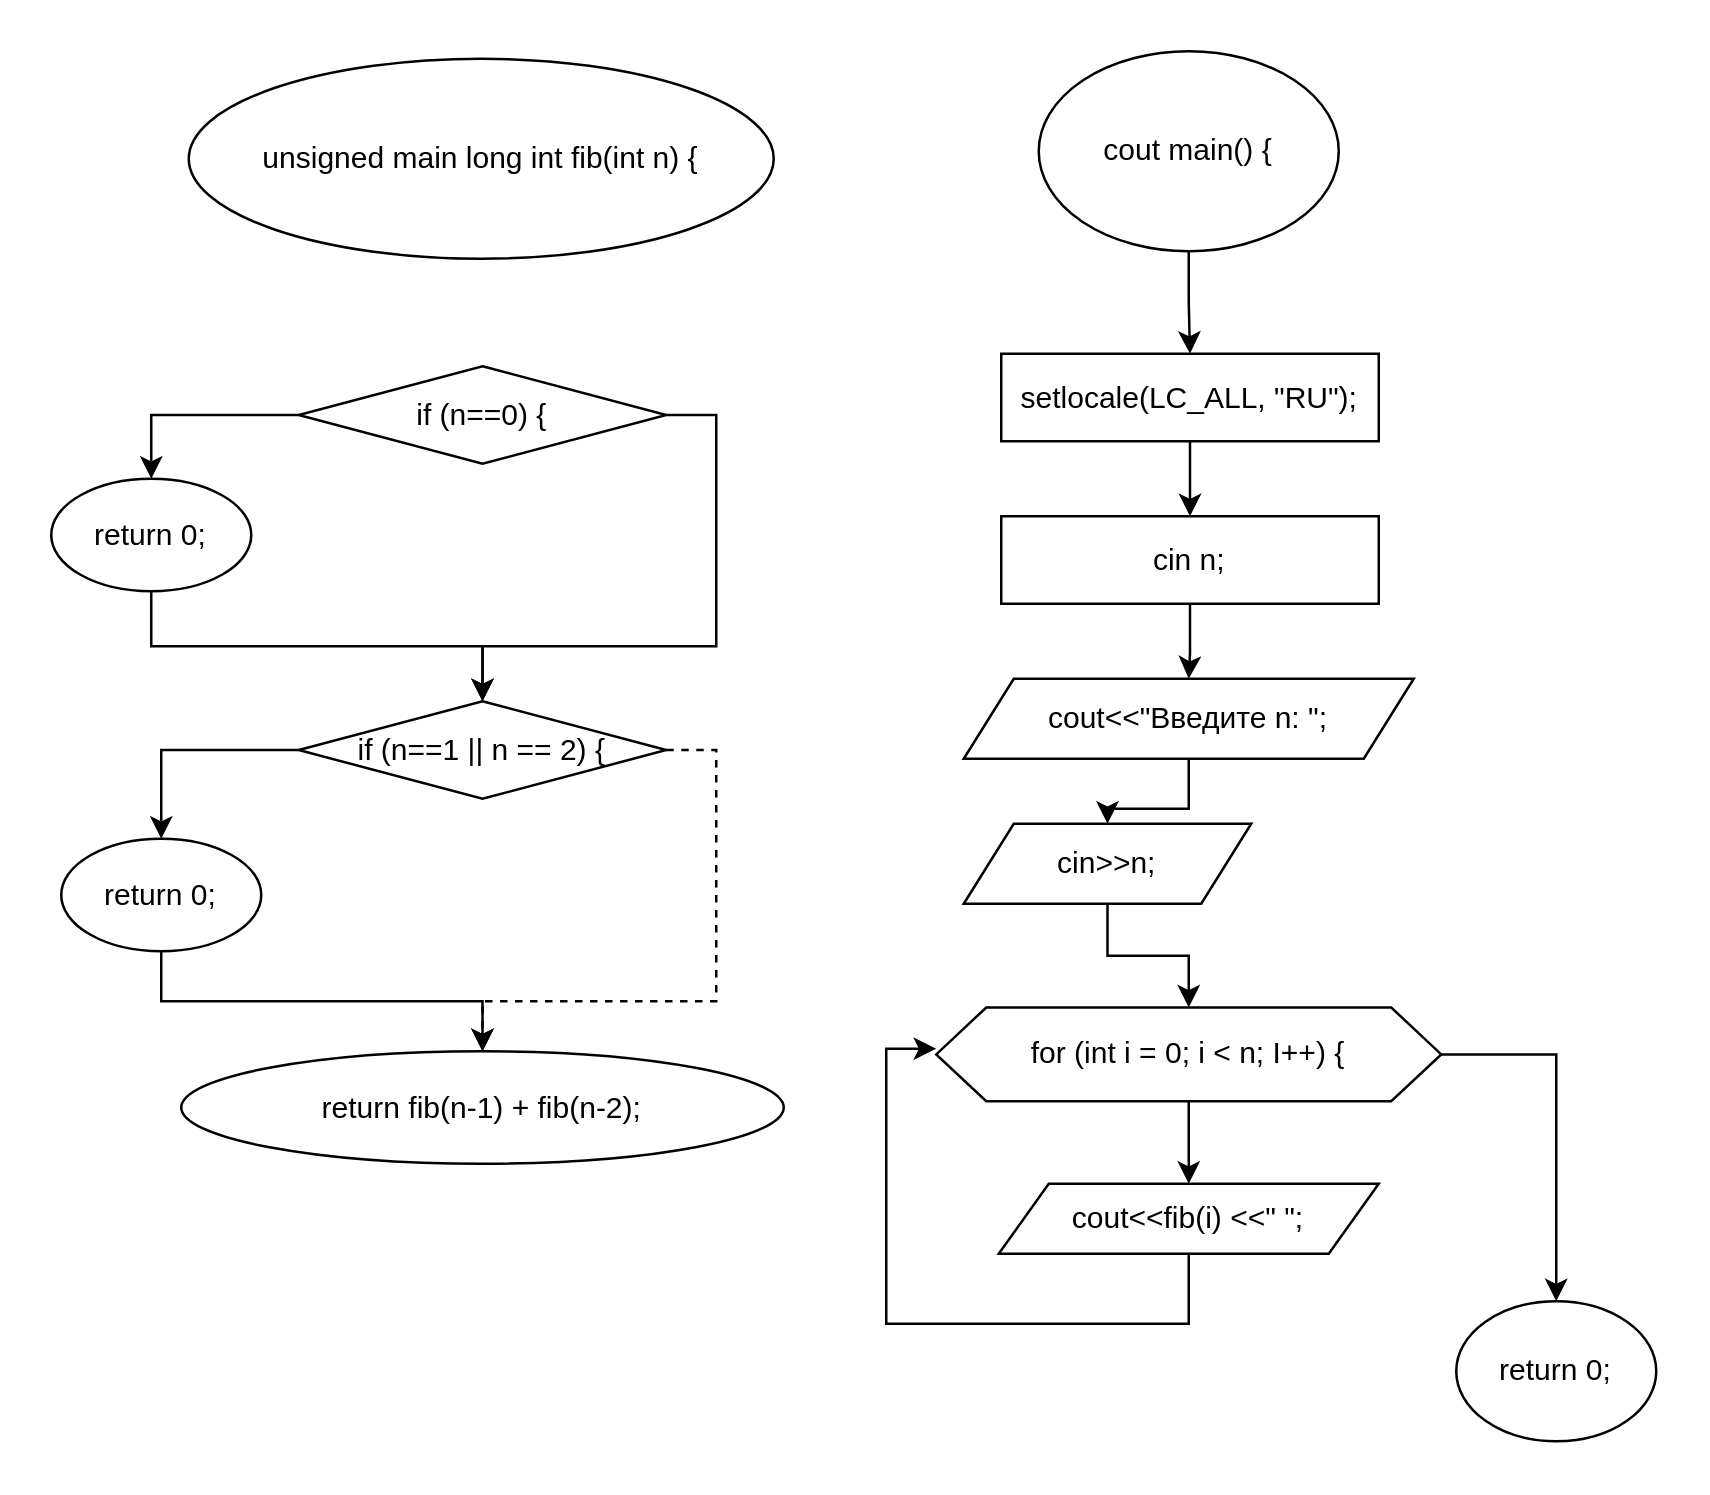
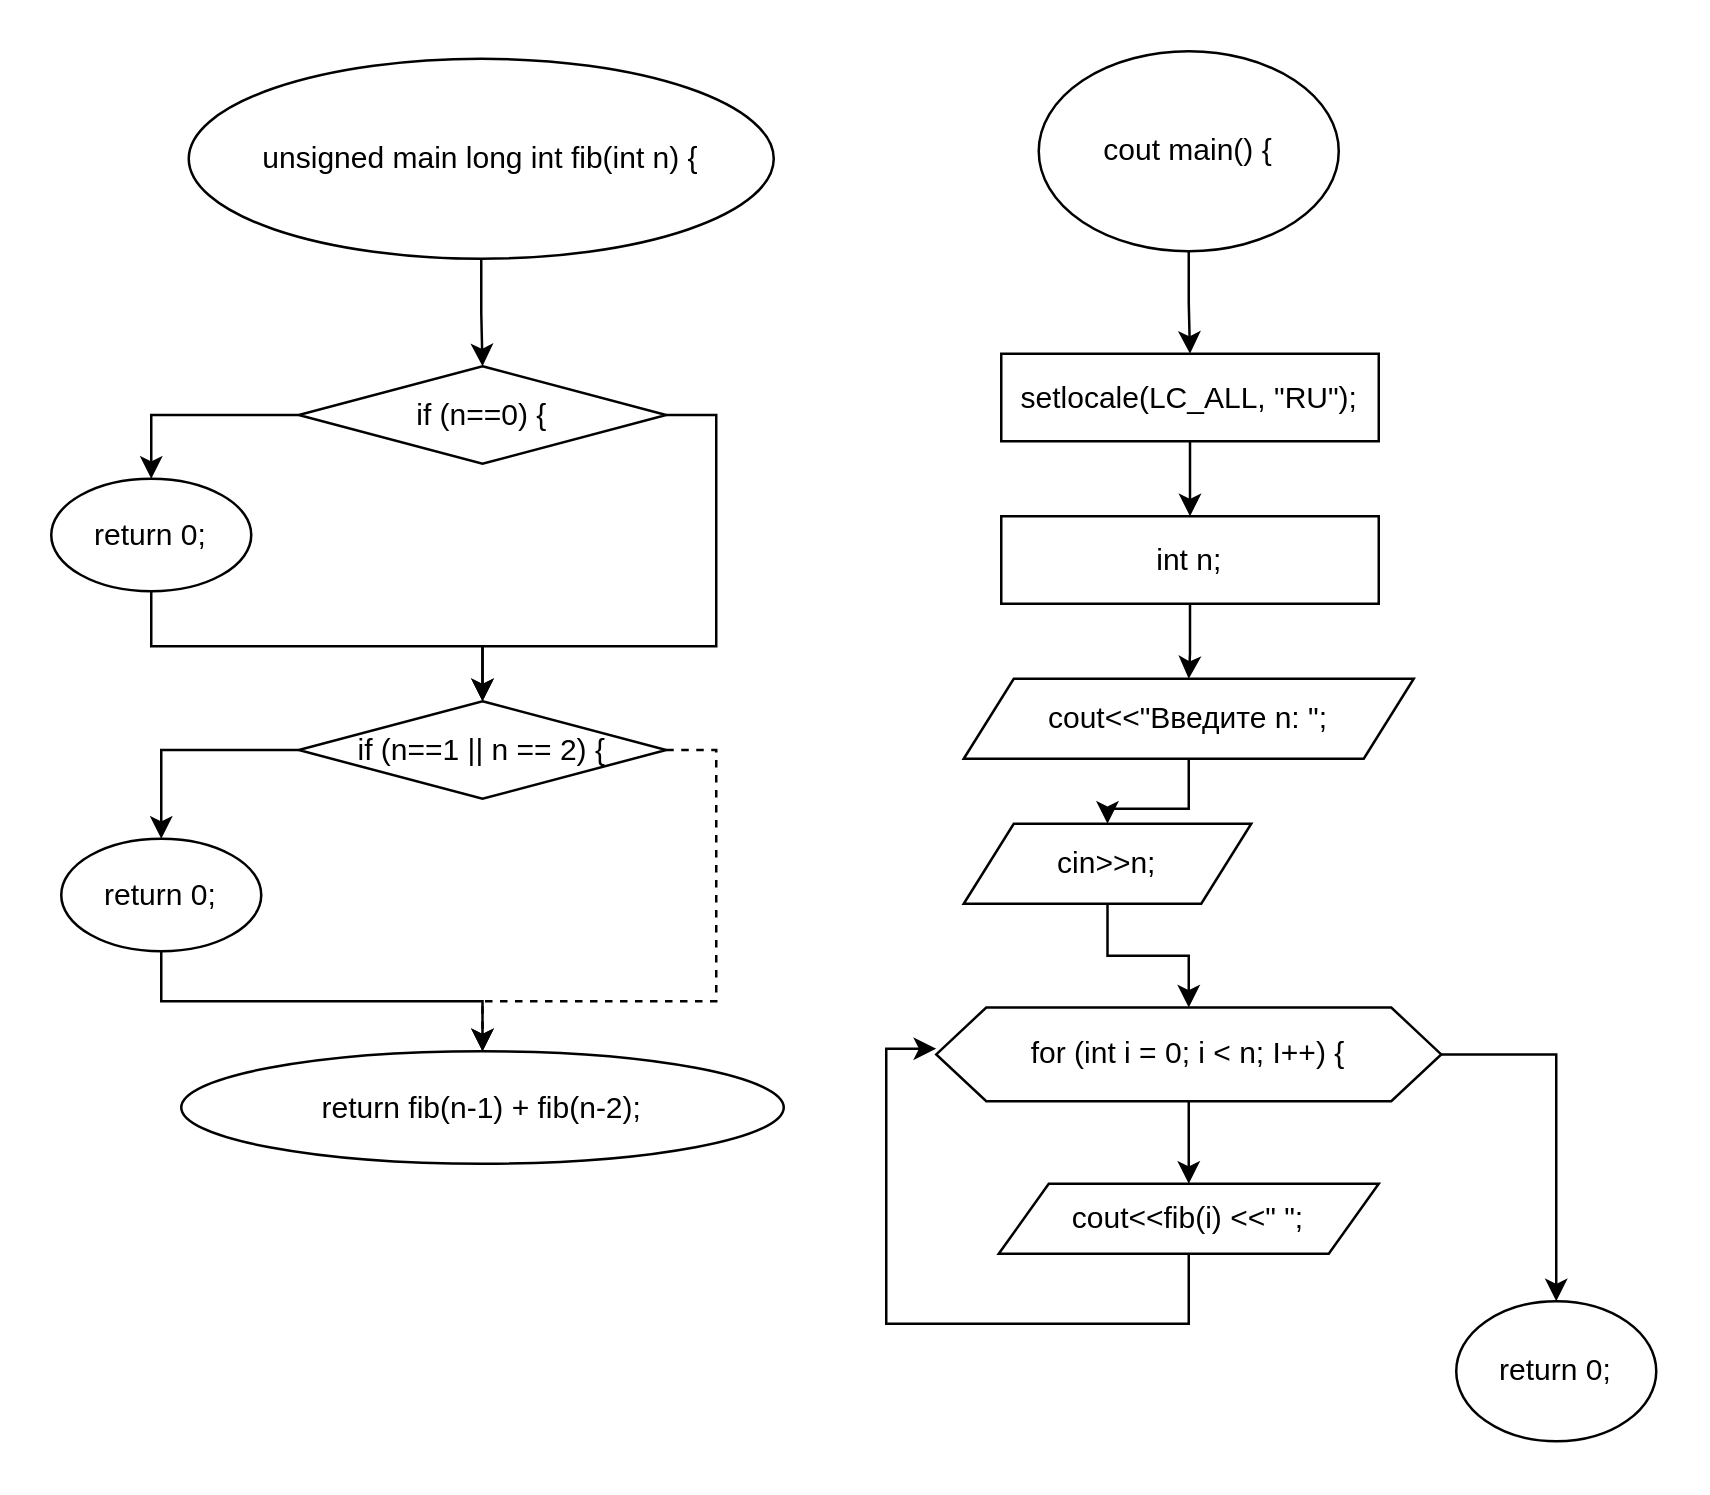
none -> (481, 304)
(1190, 561) -> (1190, 561)
